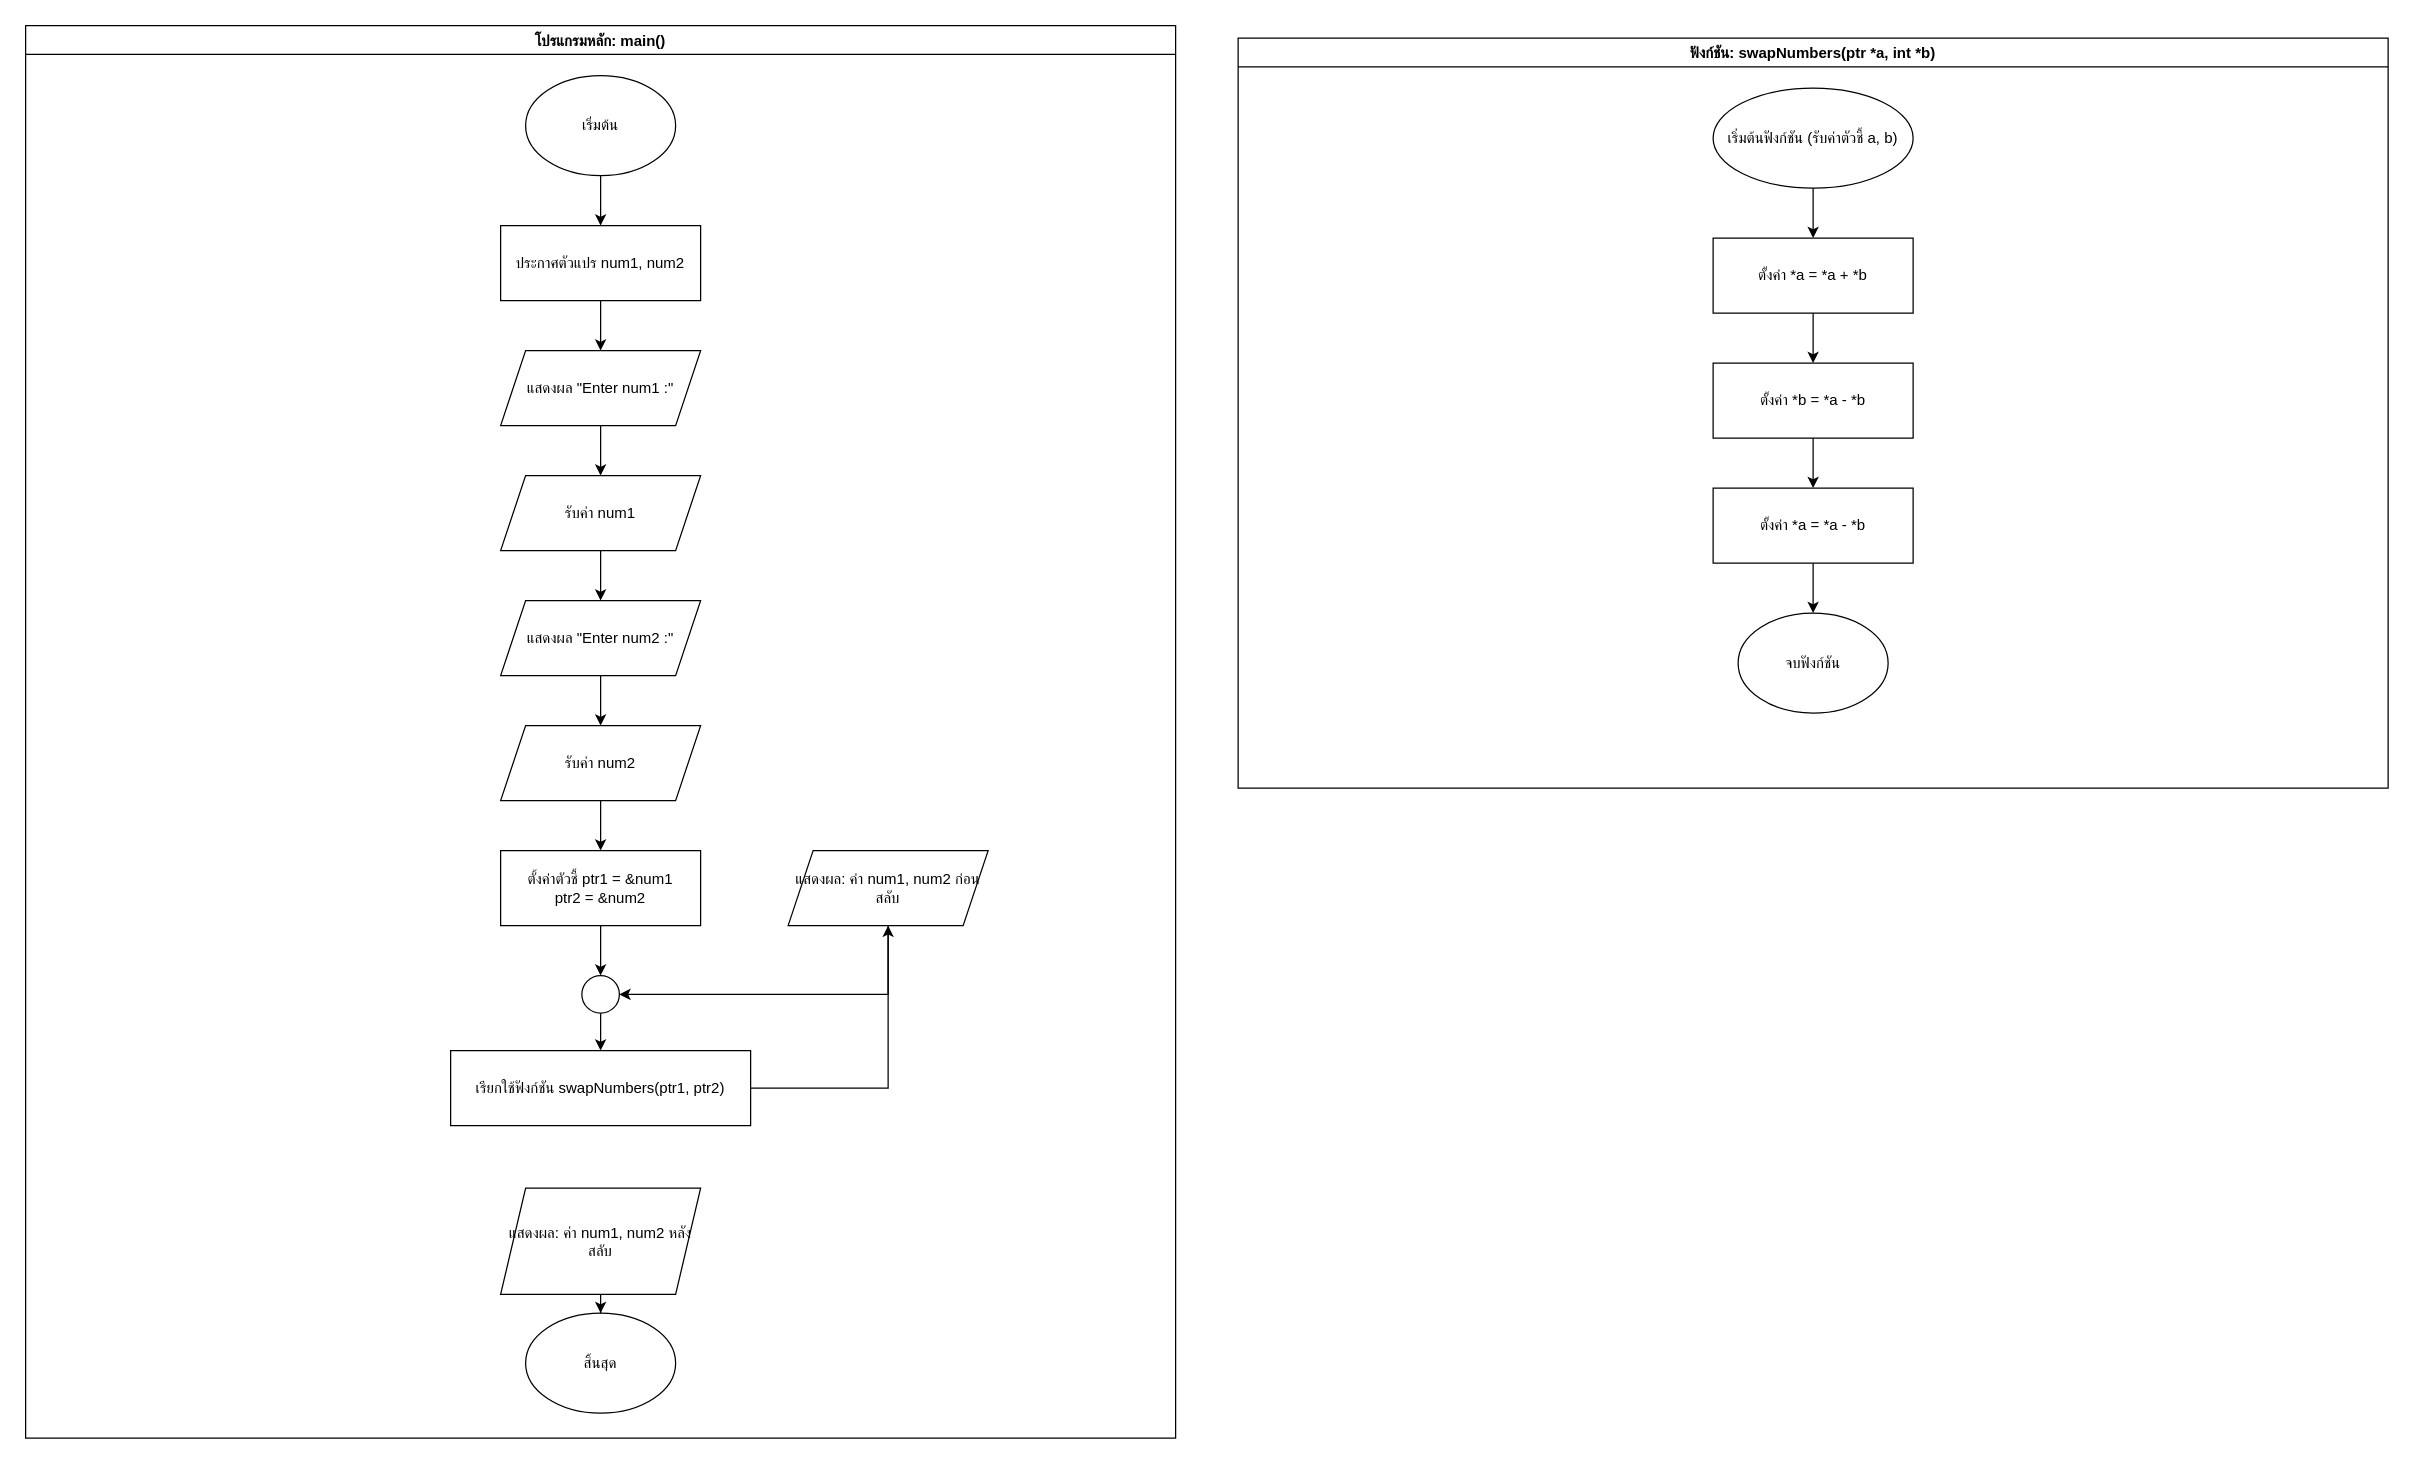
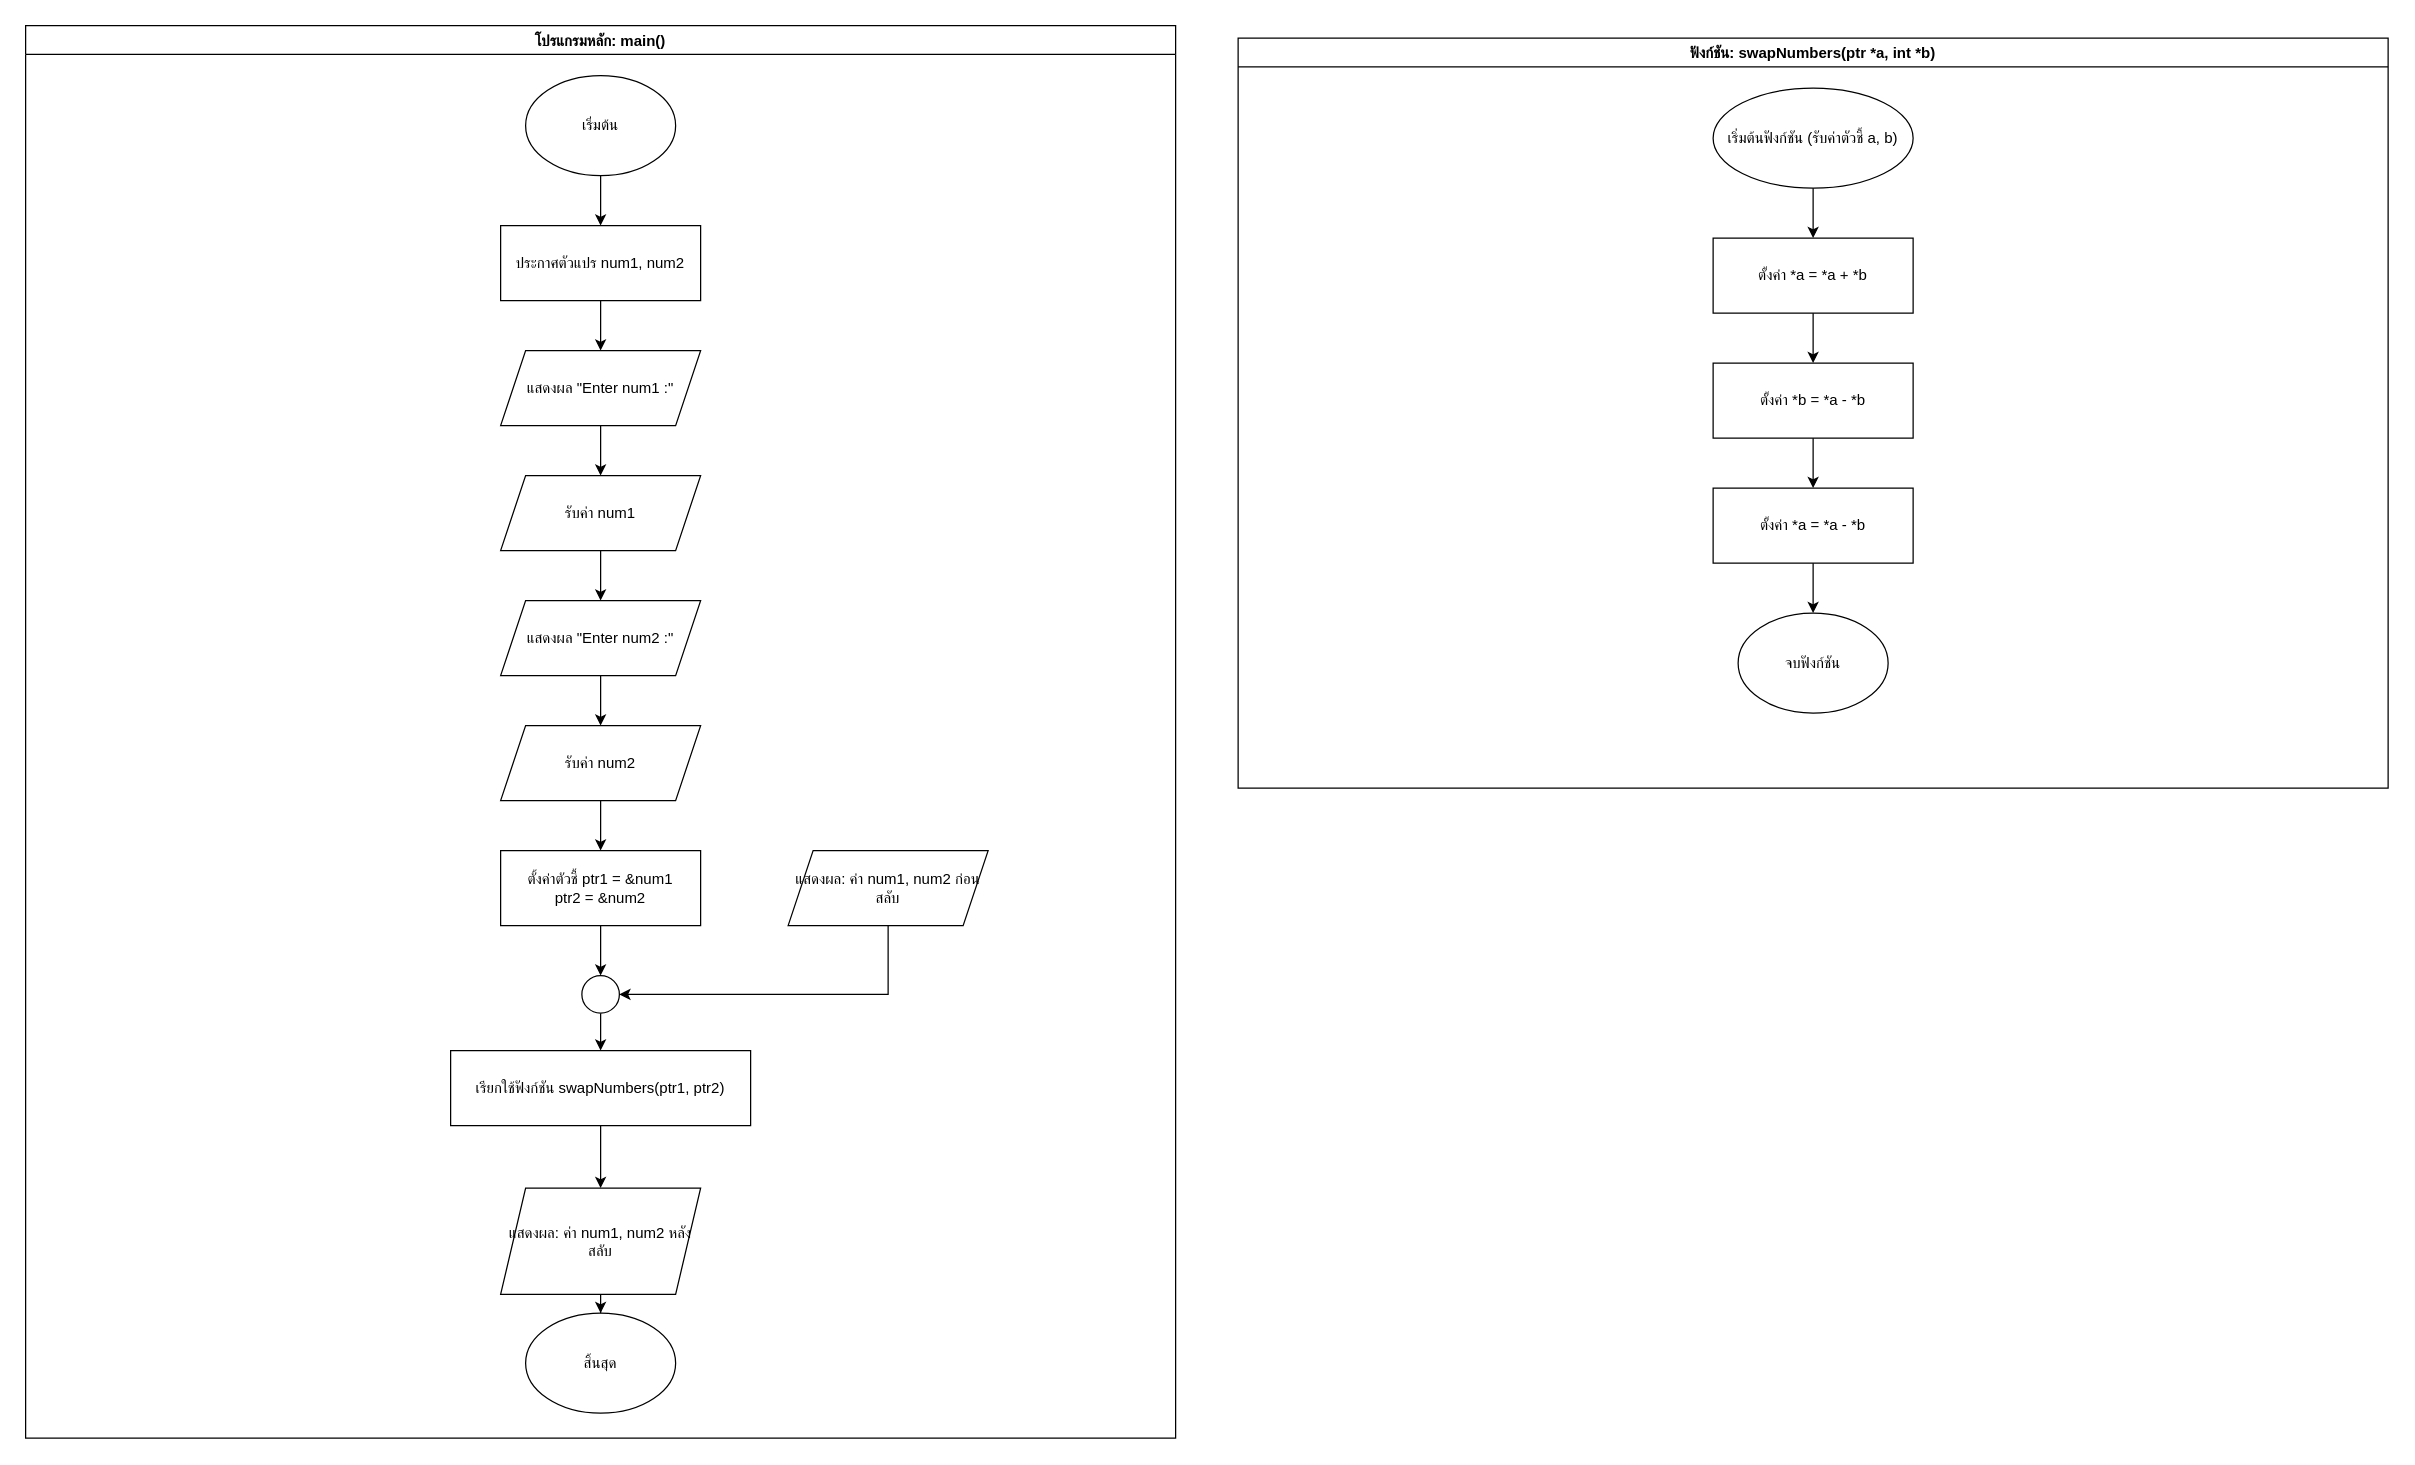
(865, 1088) -> (601, 1153)
